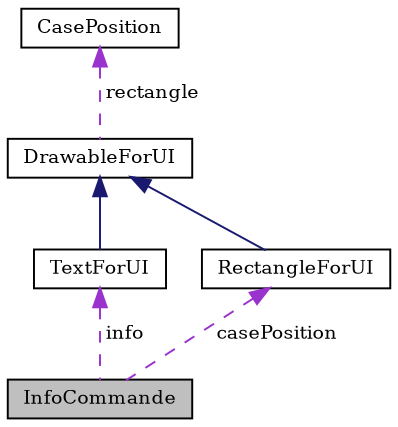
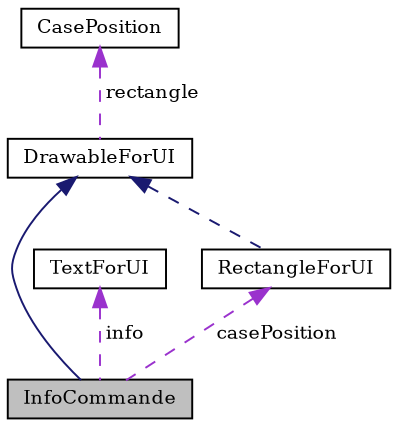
(207, 218) -> (207, 218)
(100, 223) -> (16, 287)
